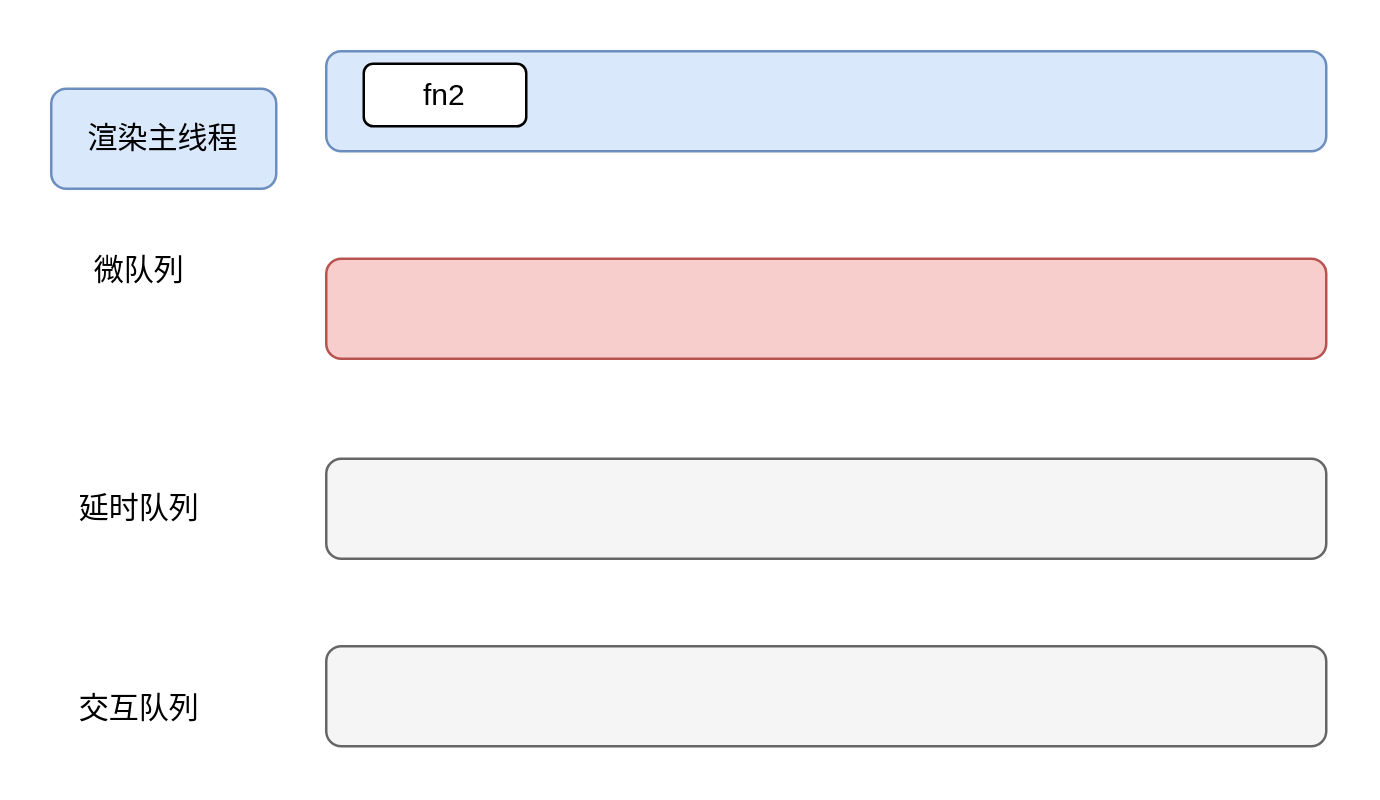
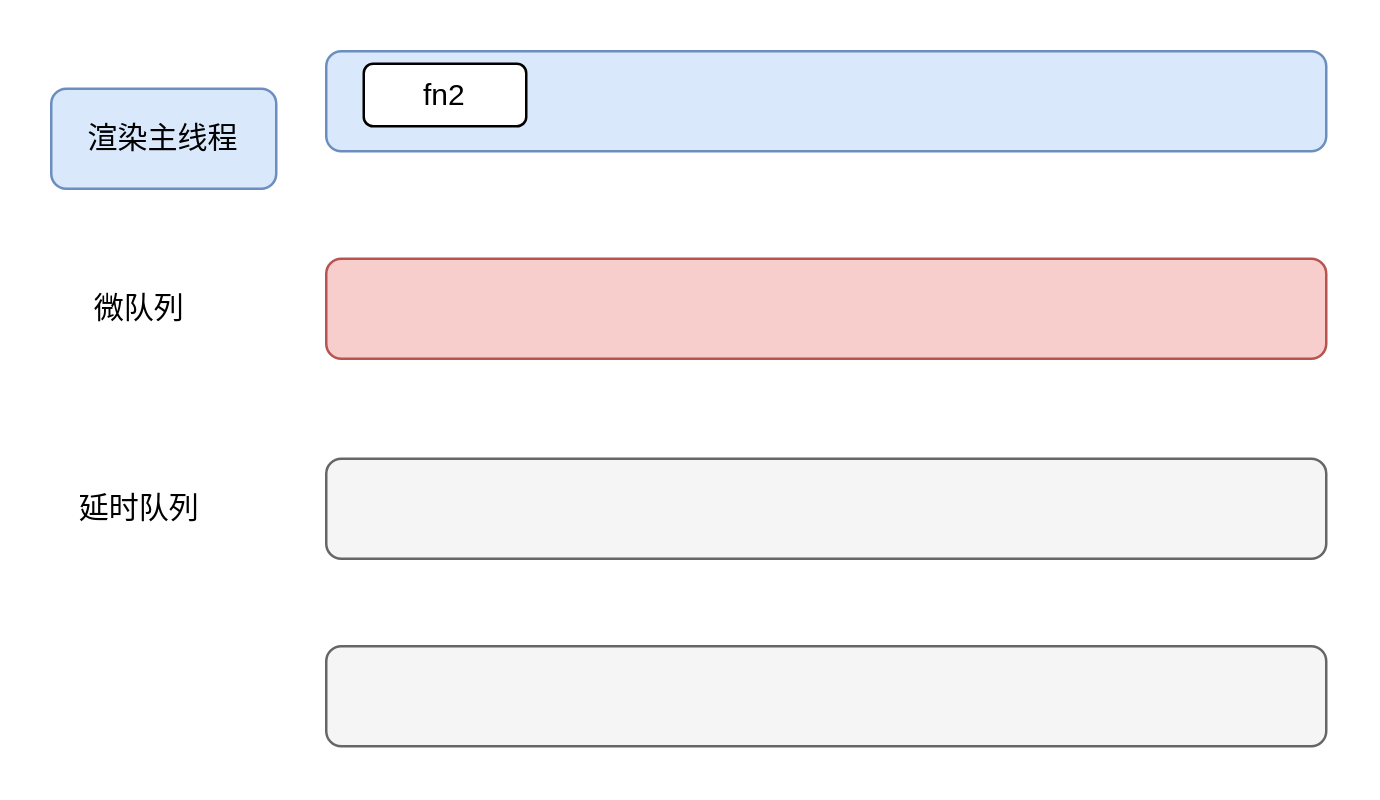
(139, 271) -> (139, 309)
(139, 709) -> none
